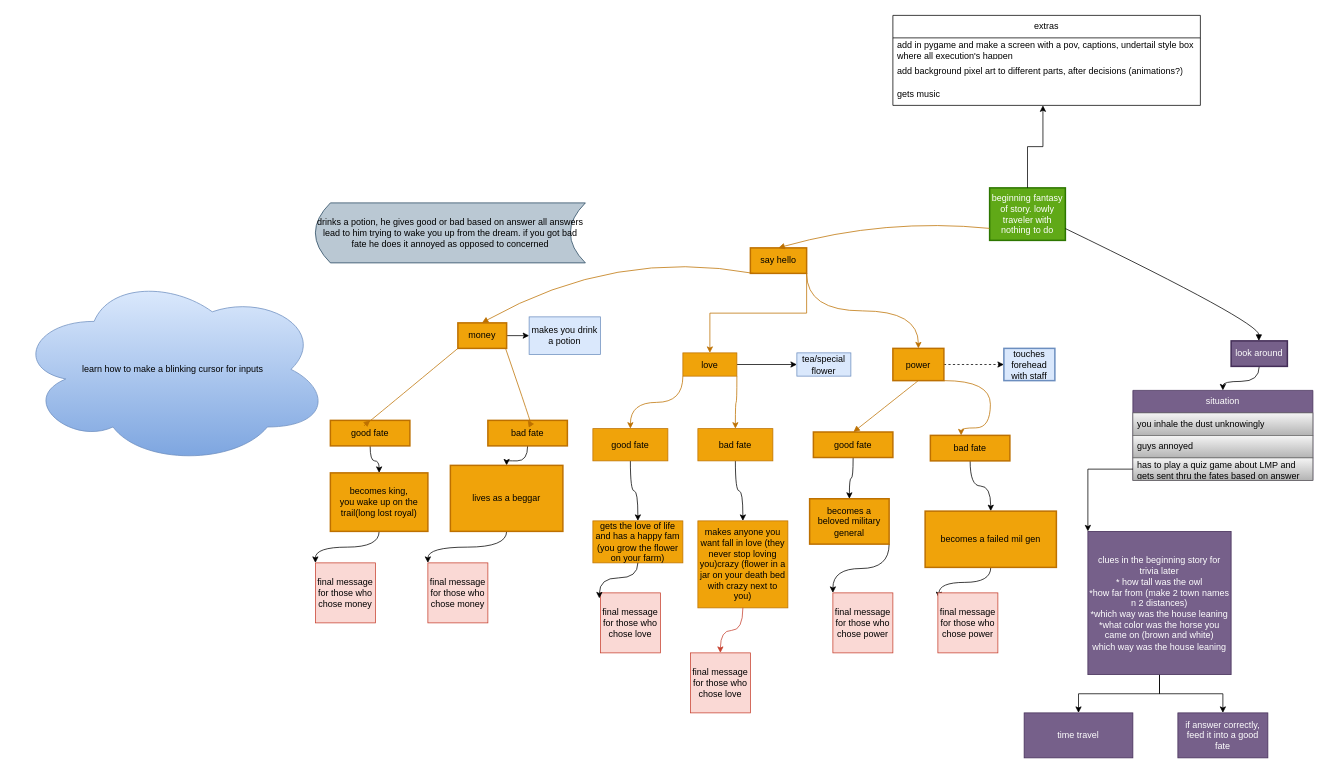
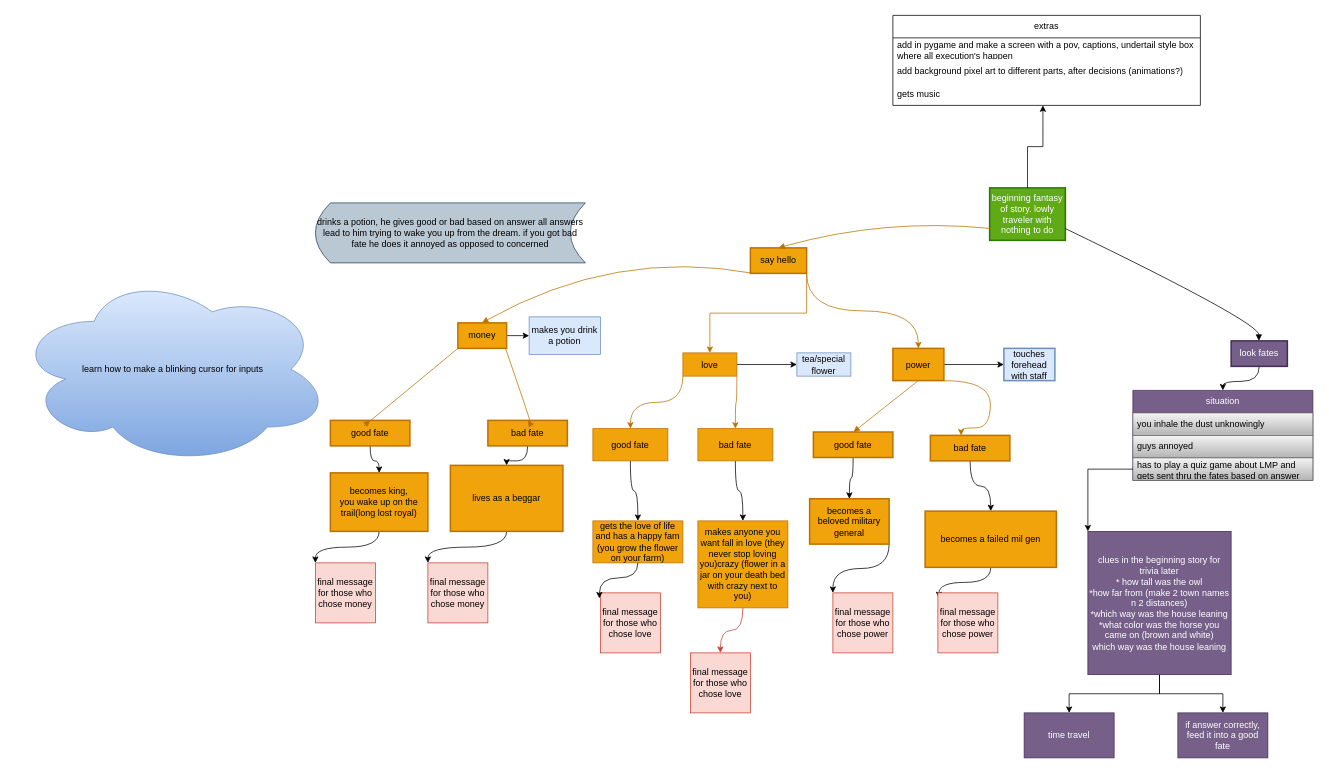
(1259, 354) -> (1259, 354)
(971, 365) -> (971, 365)
(1079, 735) -> (1069, 735)
